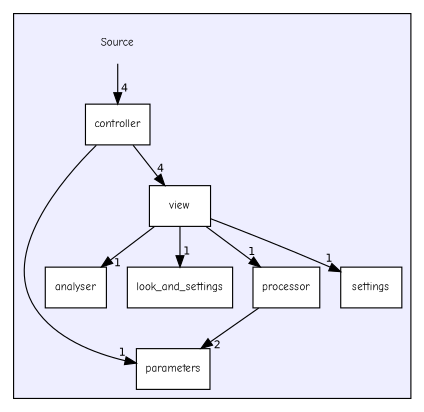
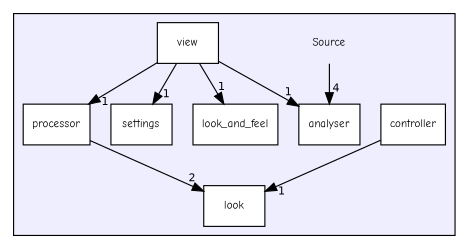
(118, 78) -> (329, 78)
(145, 161) -> none
(180, 288) -> (235, 125)
(173, 369) -> (234, 206)
